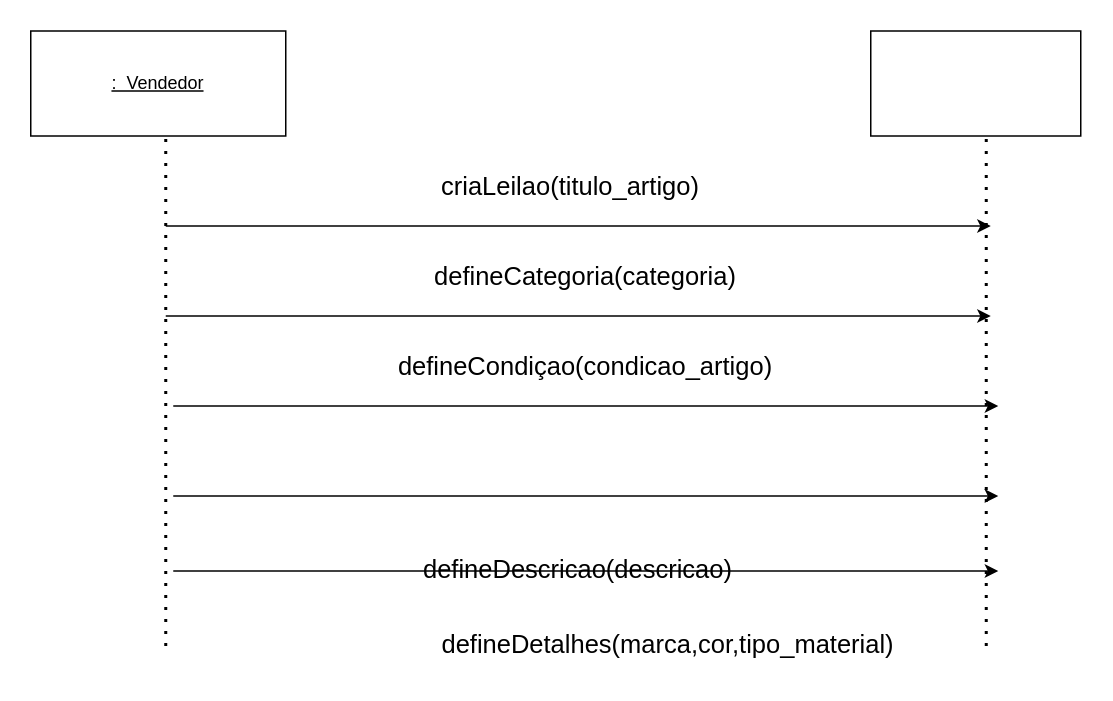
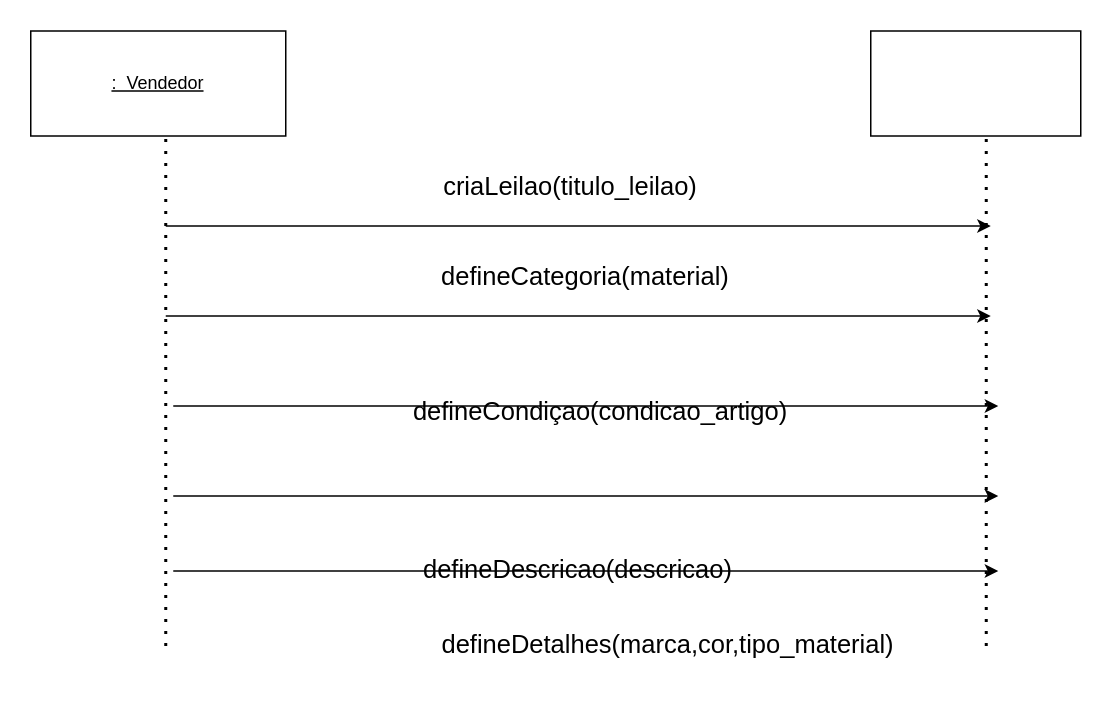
(571, 188) -> (571, 188)
(586, 278) -> (586, 278)
(586, 368) -> (601, 413)
